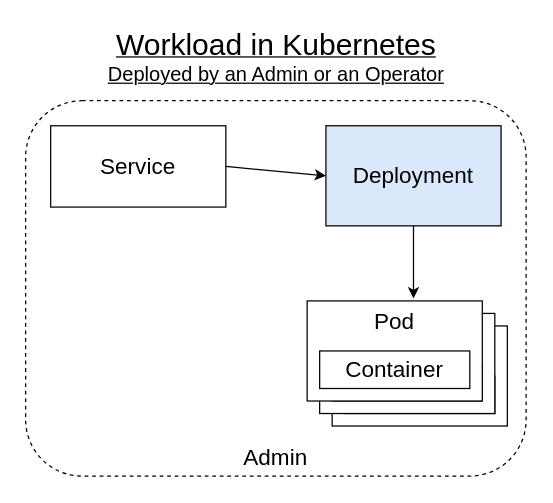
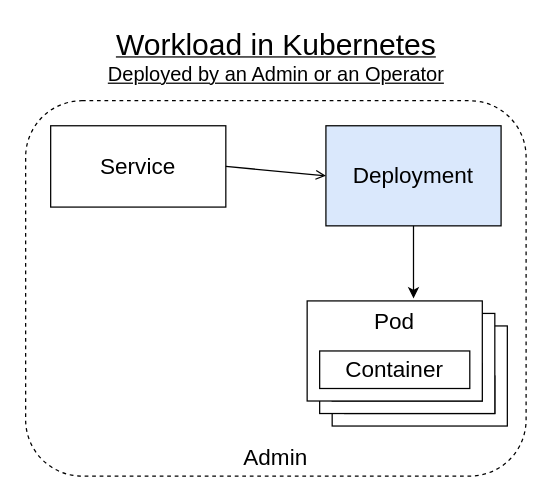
(316, 175) -> (318, 175)
